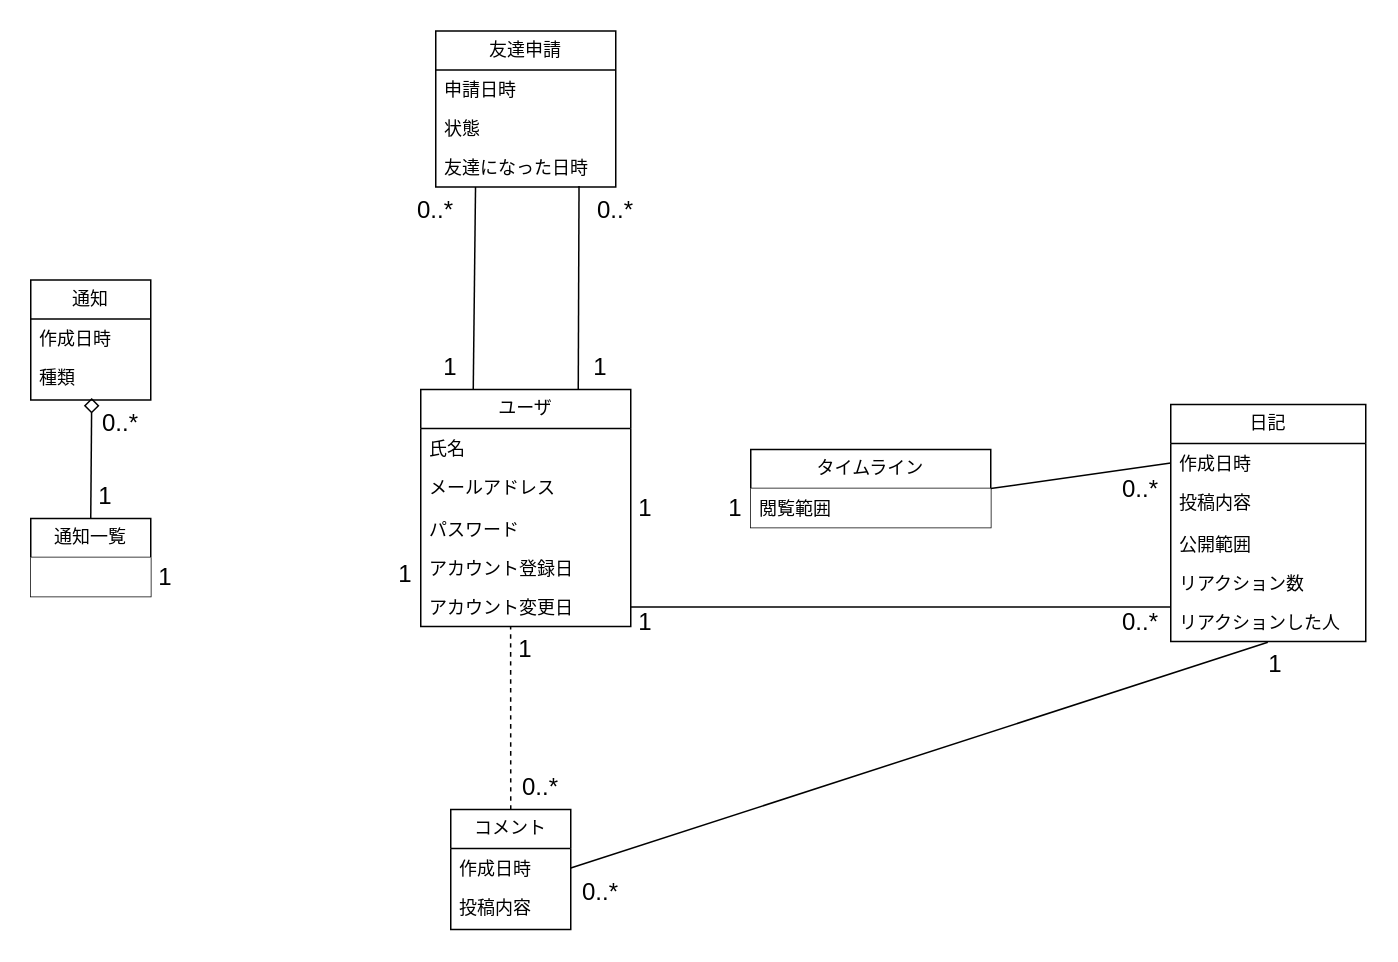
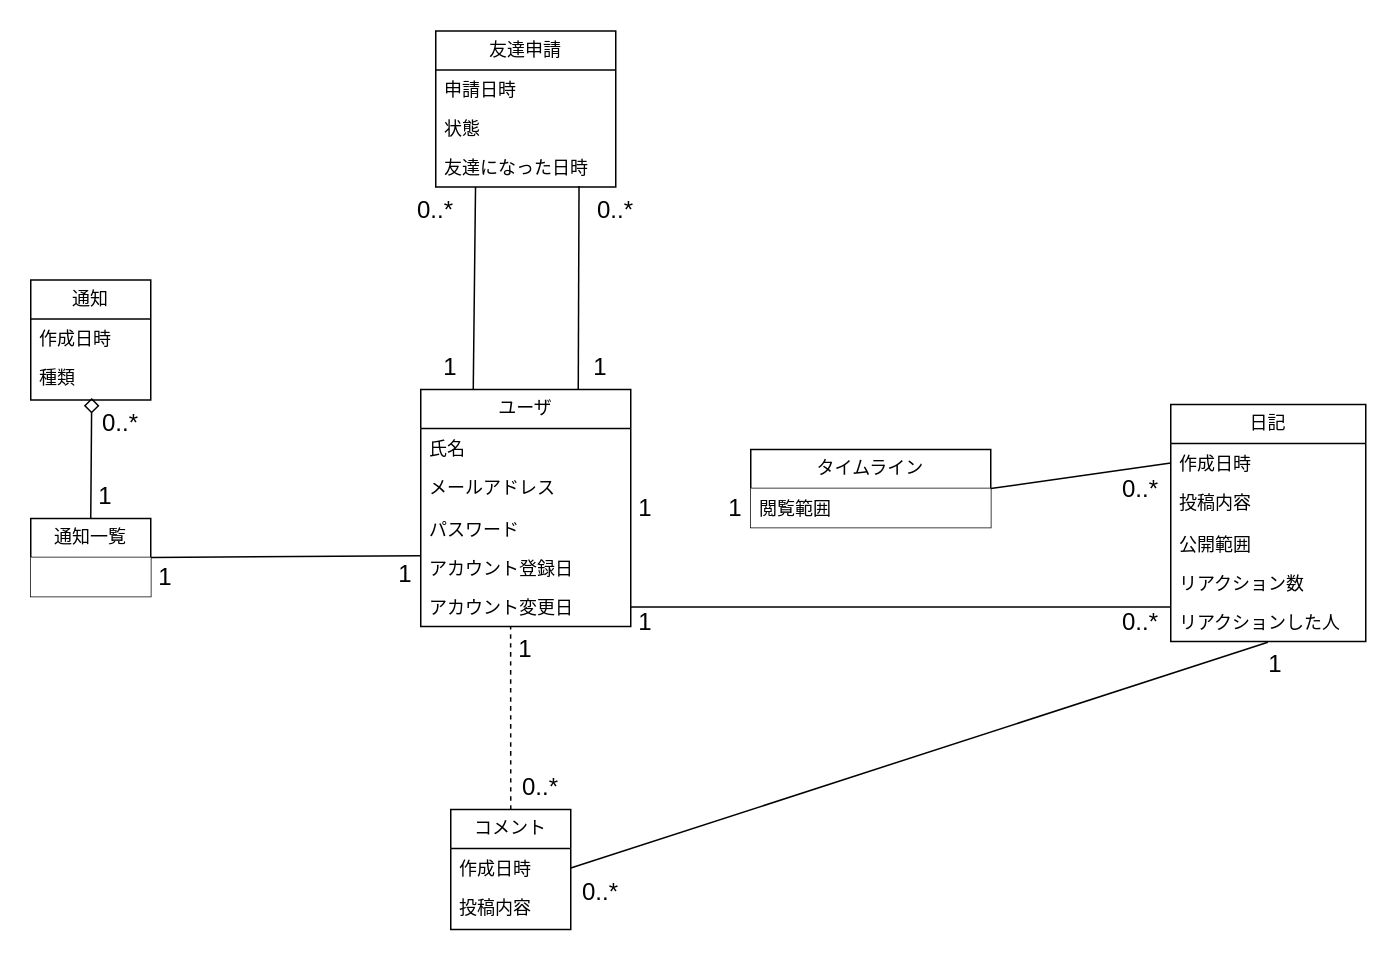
none -> (287, 556)
